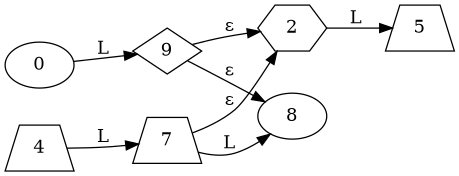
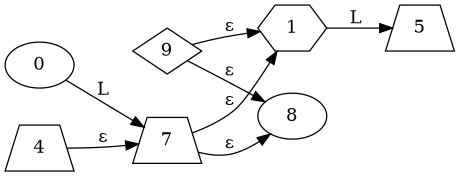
(292, 28) -> (292, 28)
(99, 59) -> (100, 100)
(103, 137) -> (103, 137)
(230, 144) -> (230, 144)
